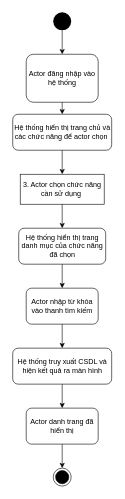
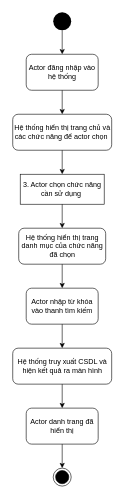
(62, 78) -> (62, 72)
